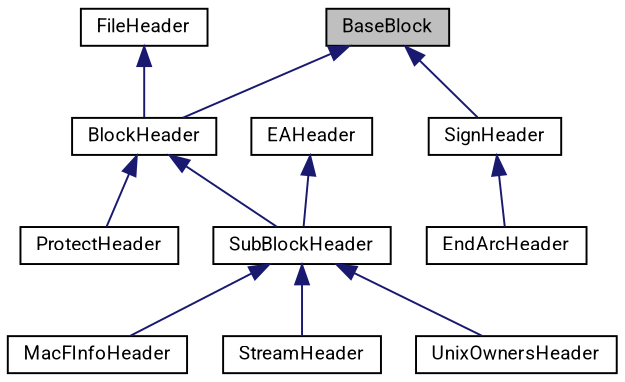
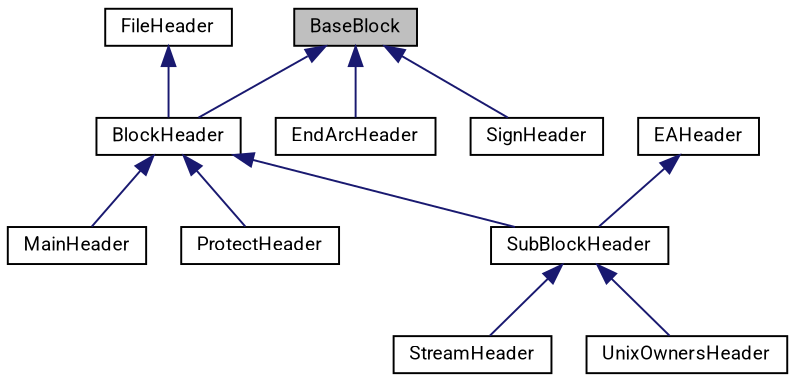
(502, 201) -> (356, 92)
none -> (77, 246)
(97, 355) -> none
